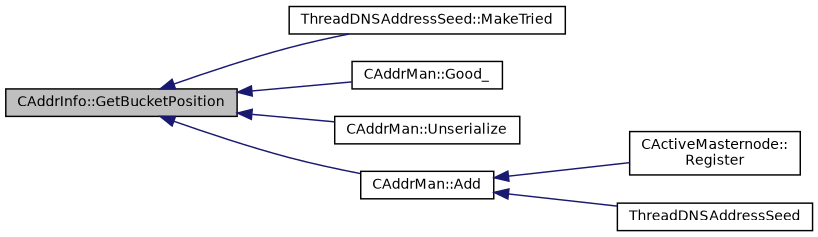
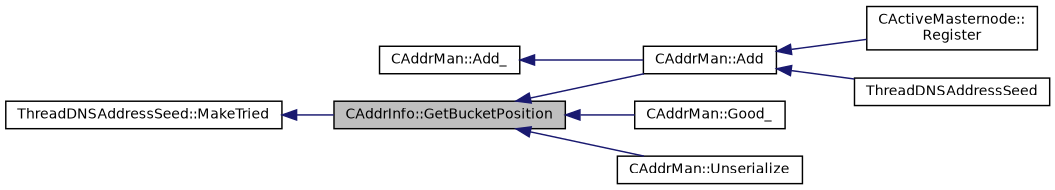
(260, 56) -> (315, 115)
none -> (450, 60)
